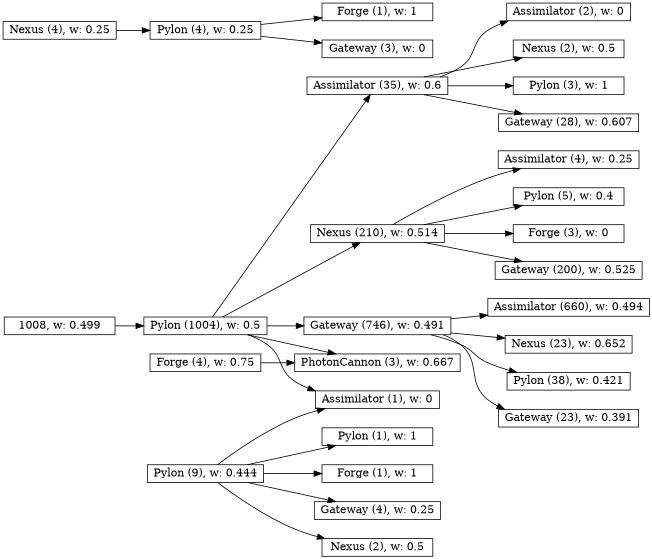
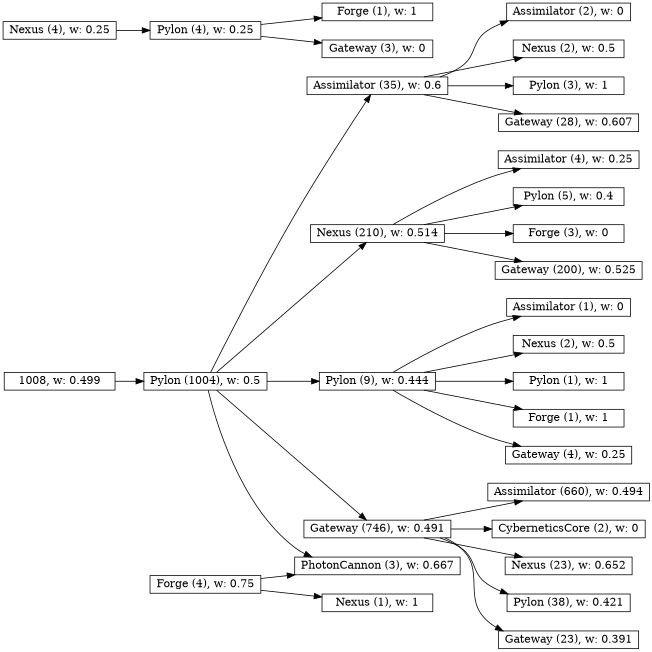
(279, 358) -> (289, 381)
none -> (569, 529)
none -> (377, 603)
